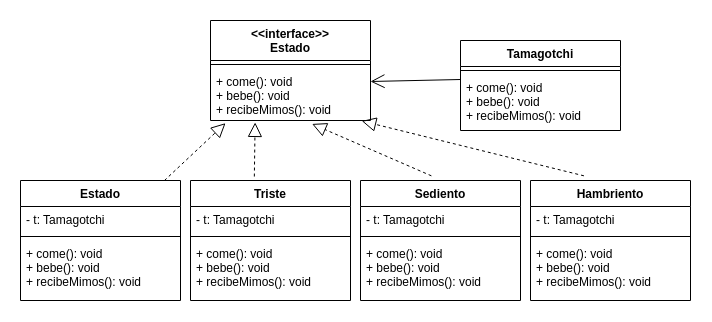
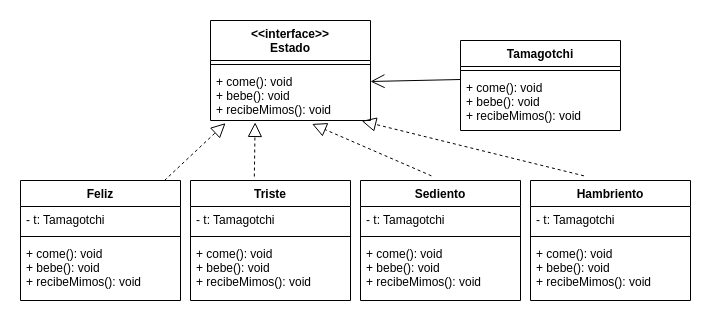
(100, 194) -> (100, 194)
